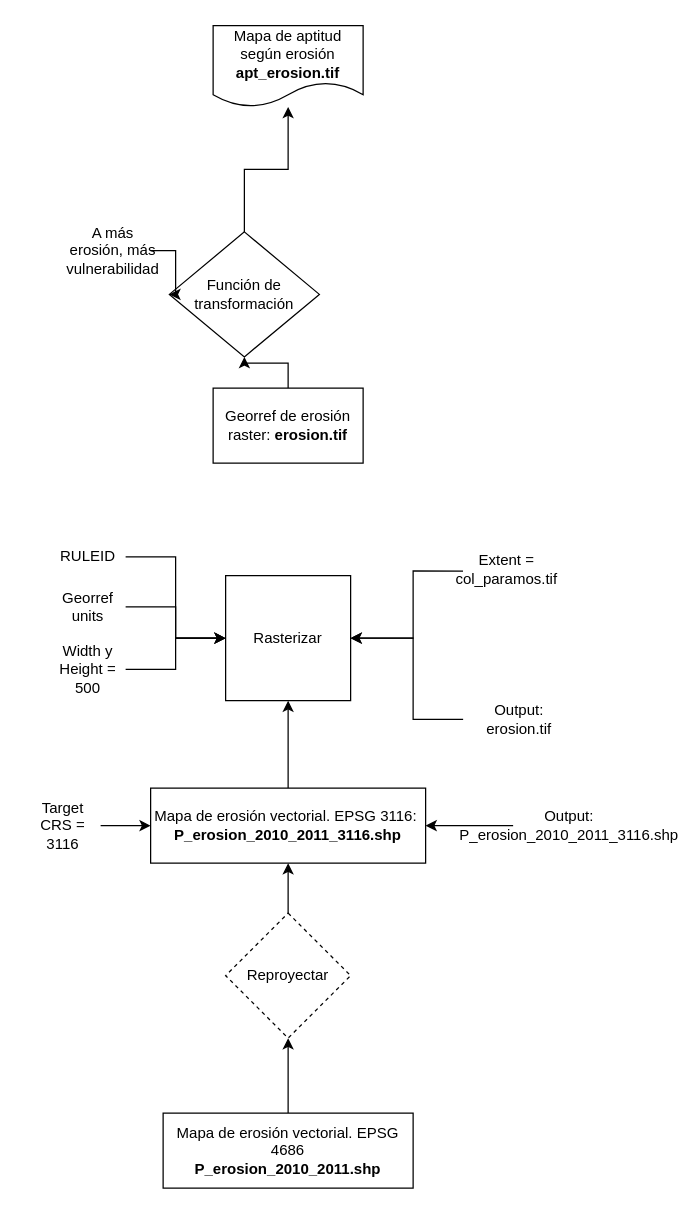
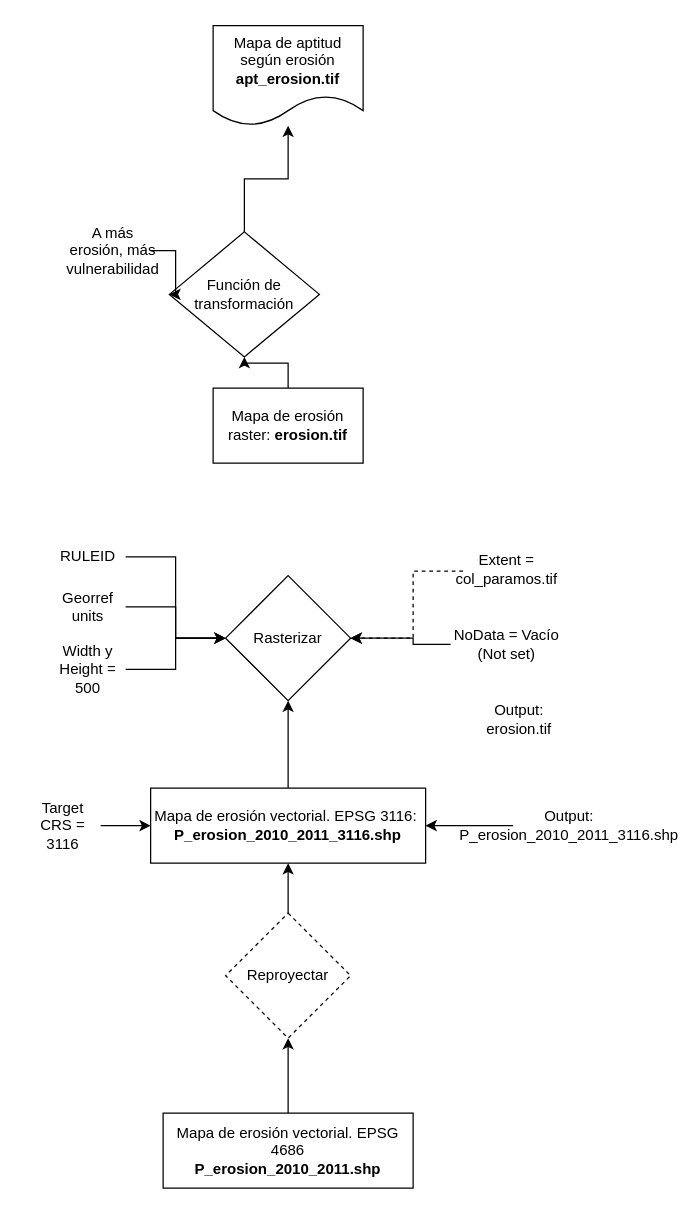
(288, 66) -> (288, 76)
(288, 426) -> (288, 426)
(413, 580) -> (413, 580)
(288, 638) -> (288, 638)
none -> (433, 644)
none -> (507, 644)
(413, 708) -> none
